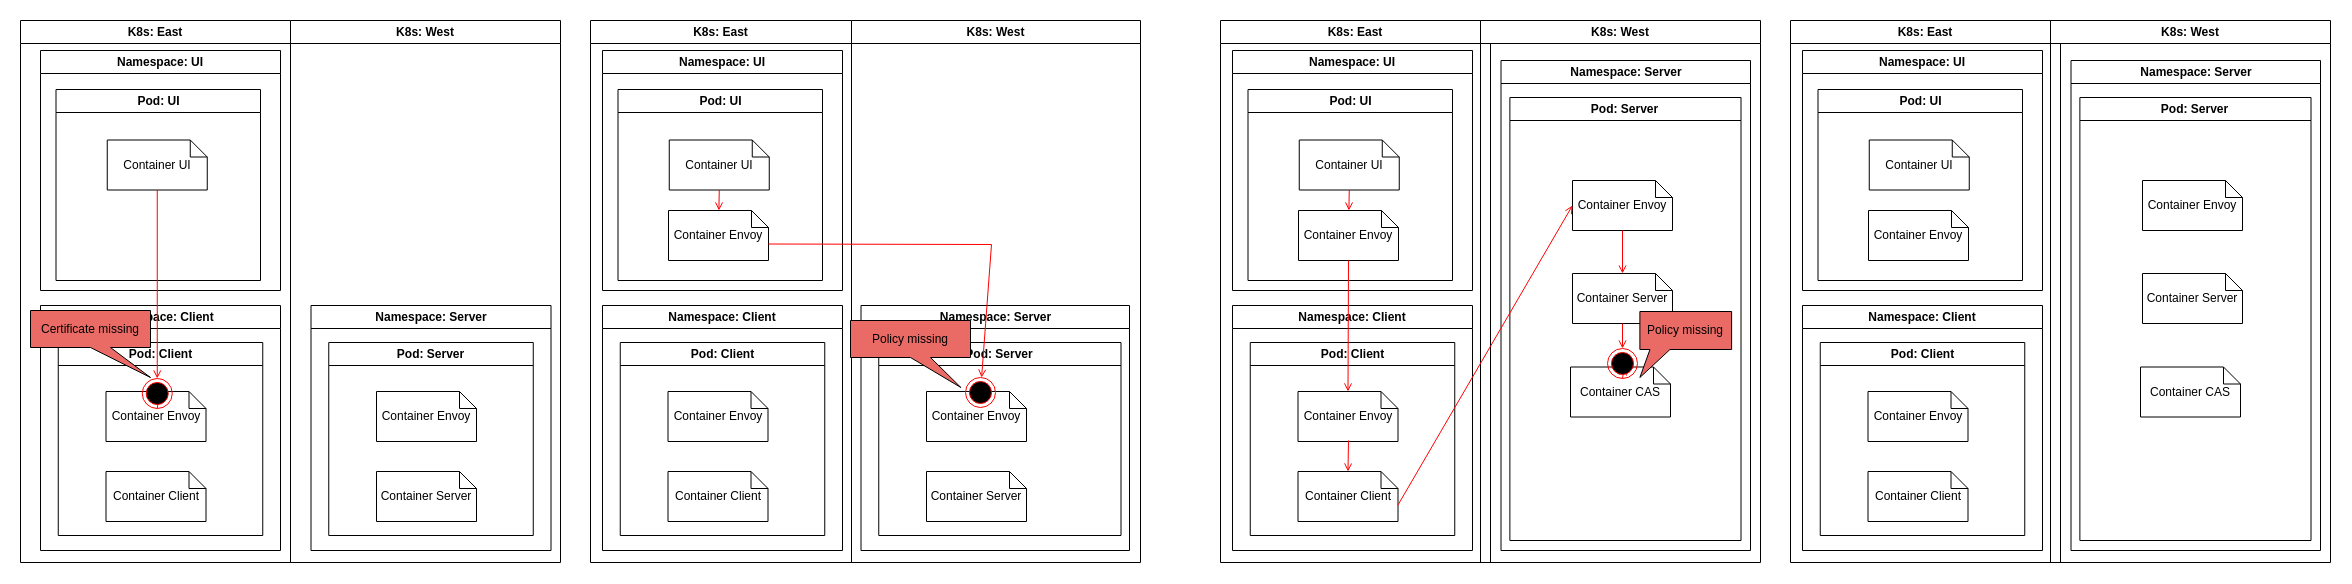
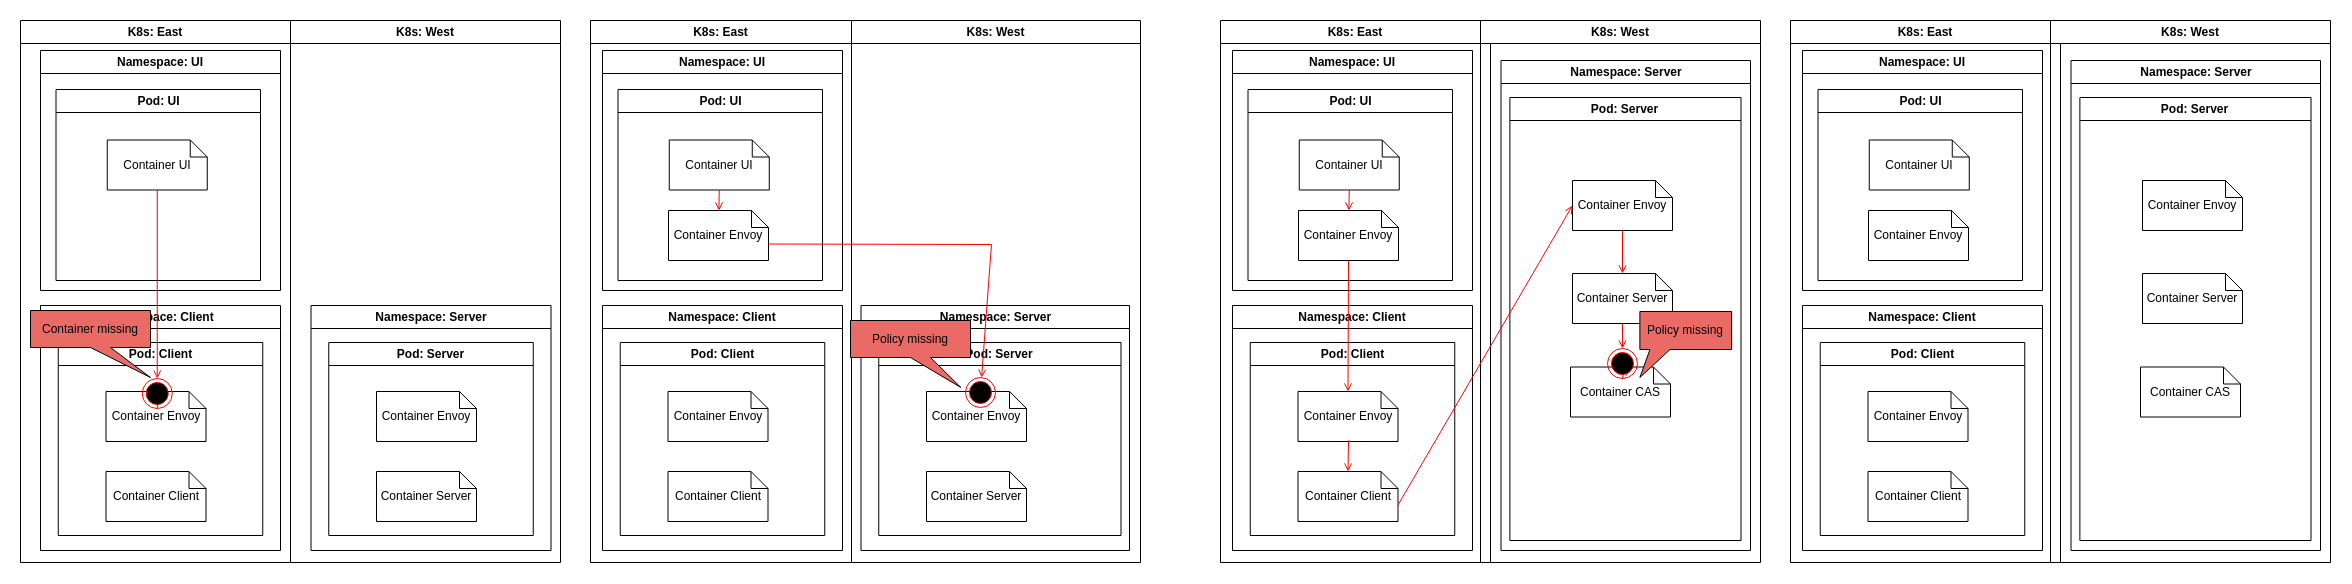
(91, 330) -> (91, 330)
